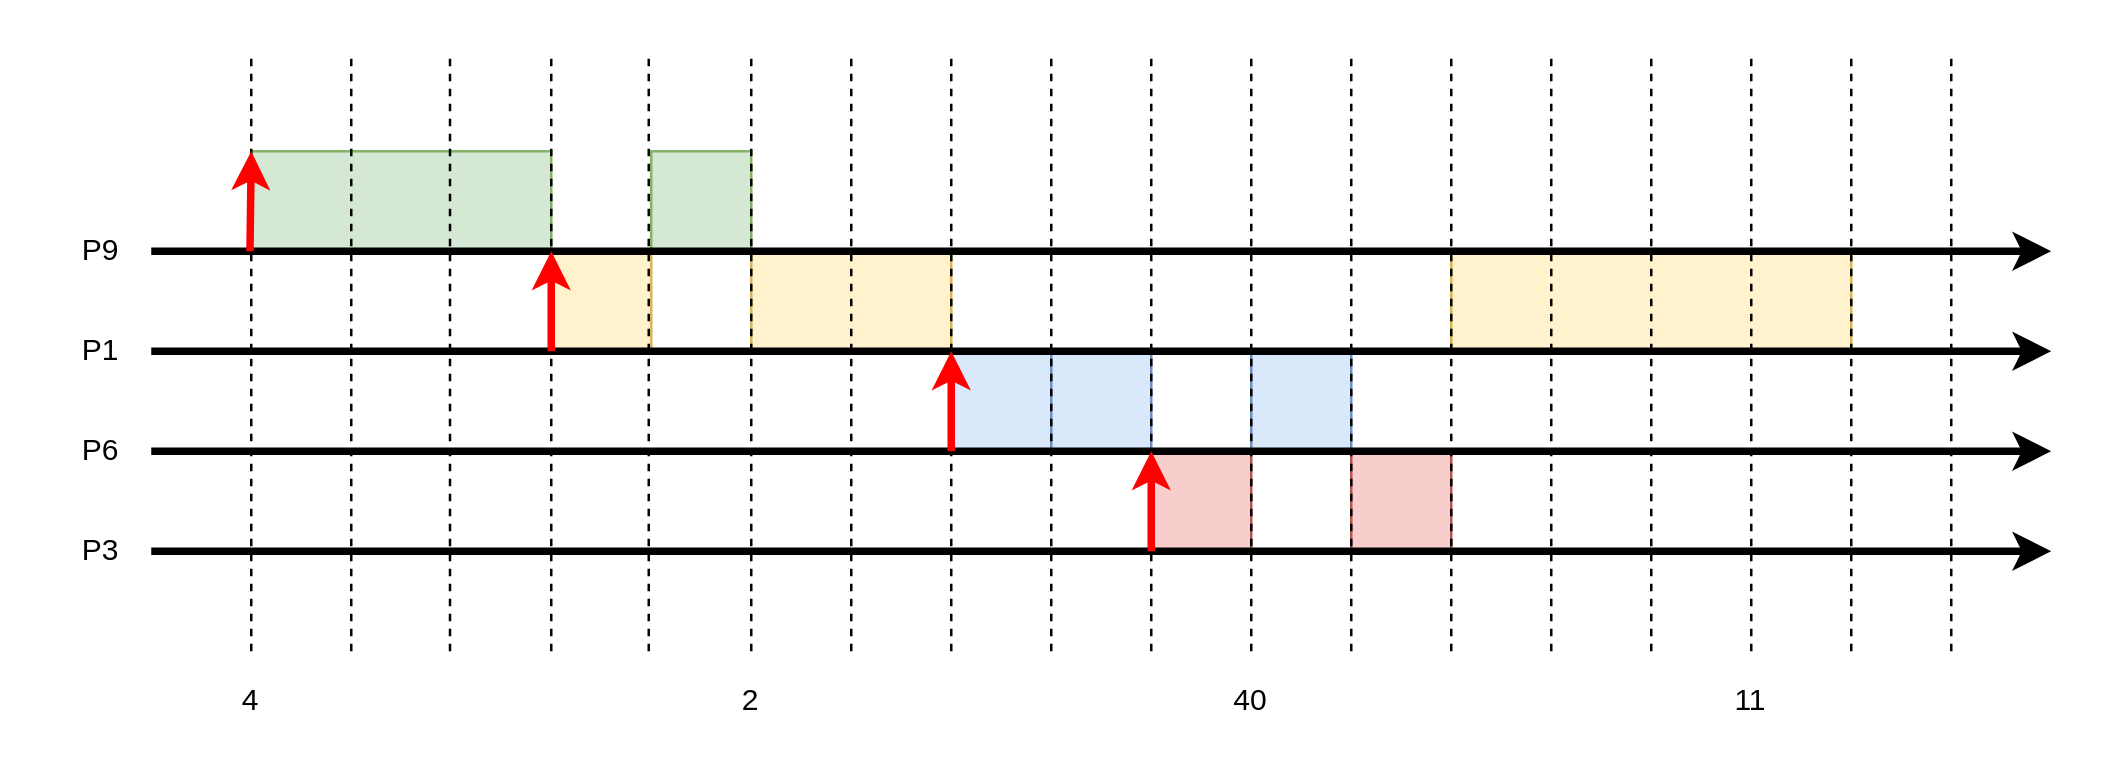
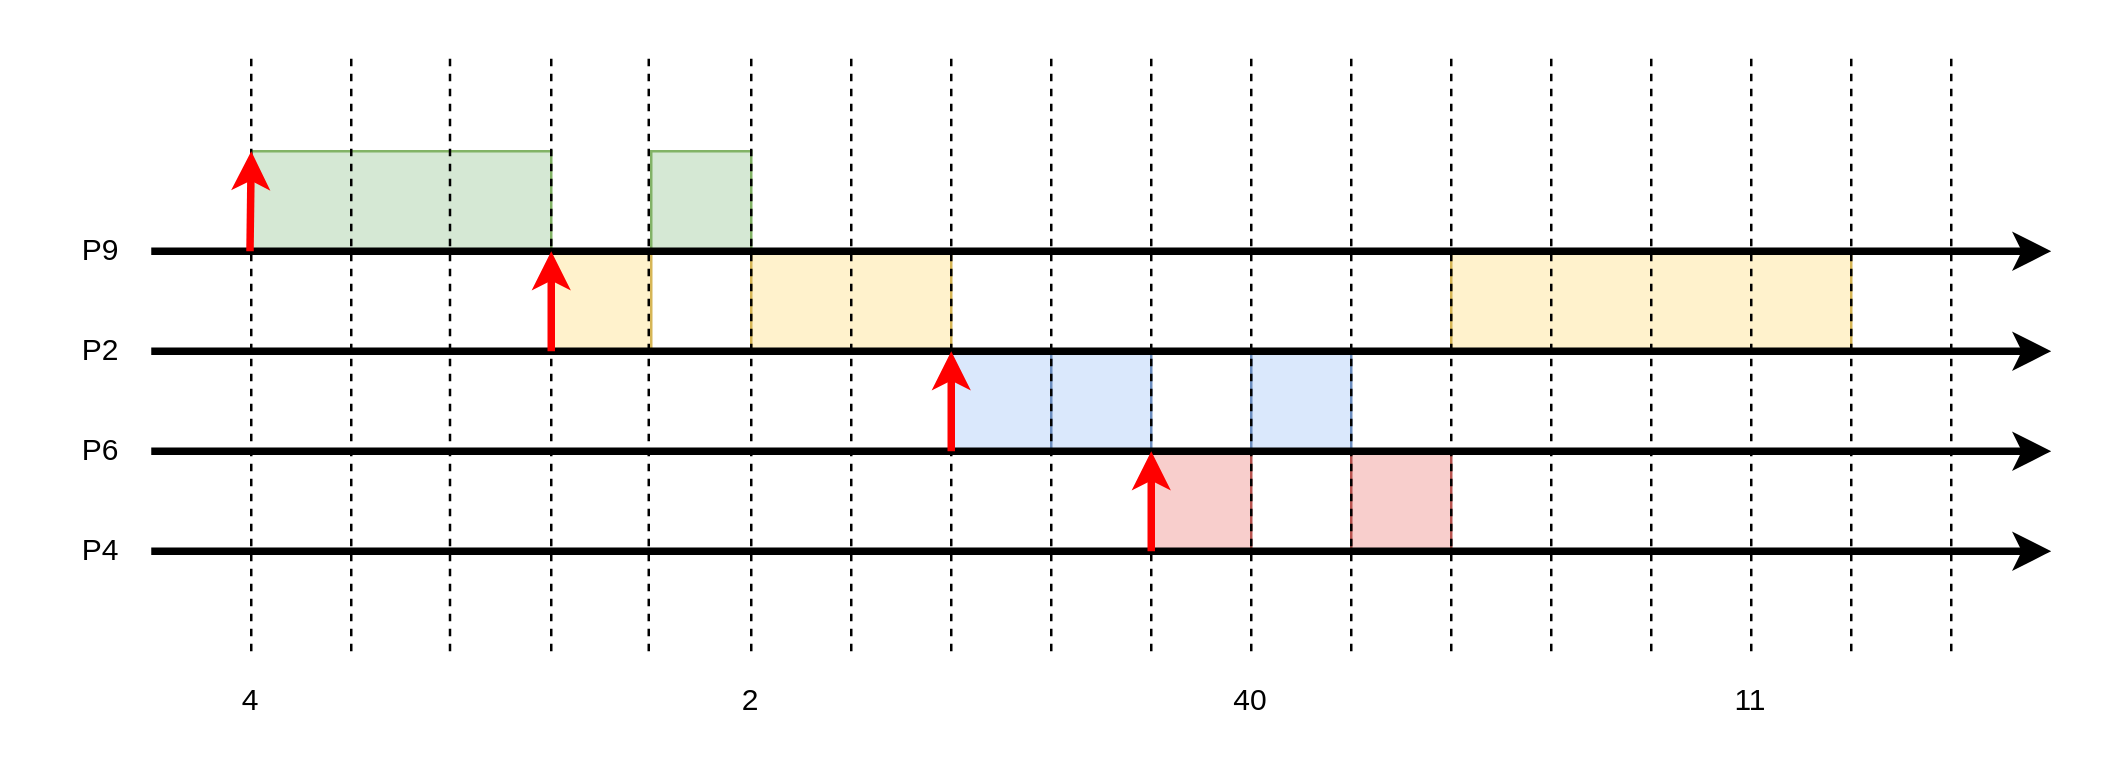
(101, 351) -> (101, 351)
(101, 551) -> (101, 551)
